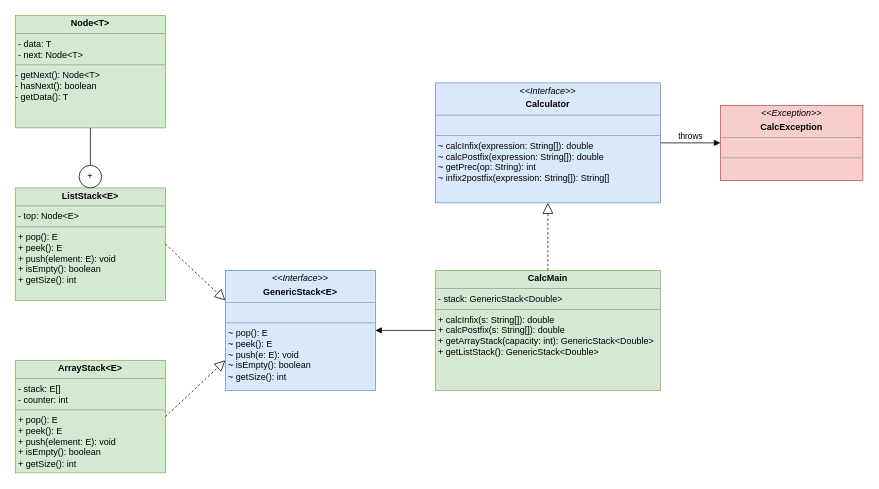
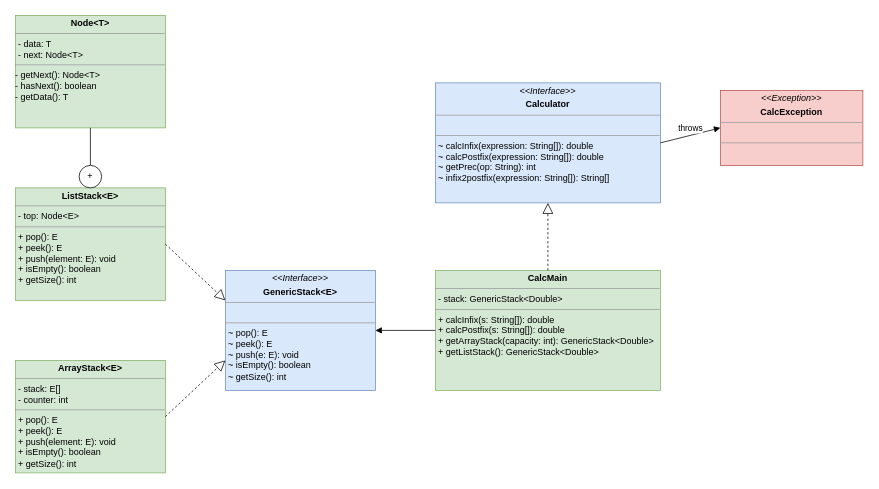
(792, 143) -> (792, 128)
